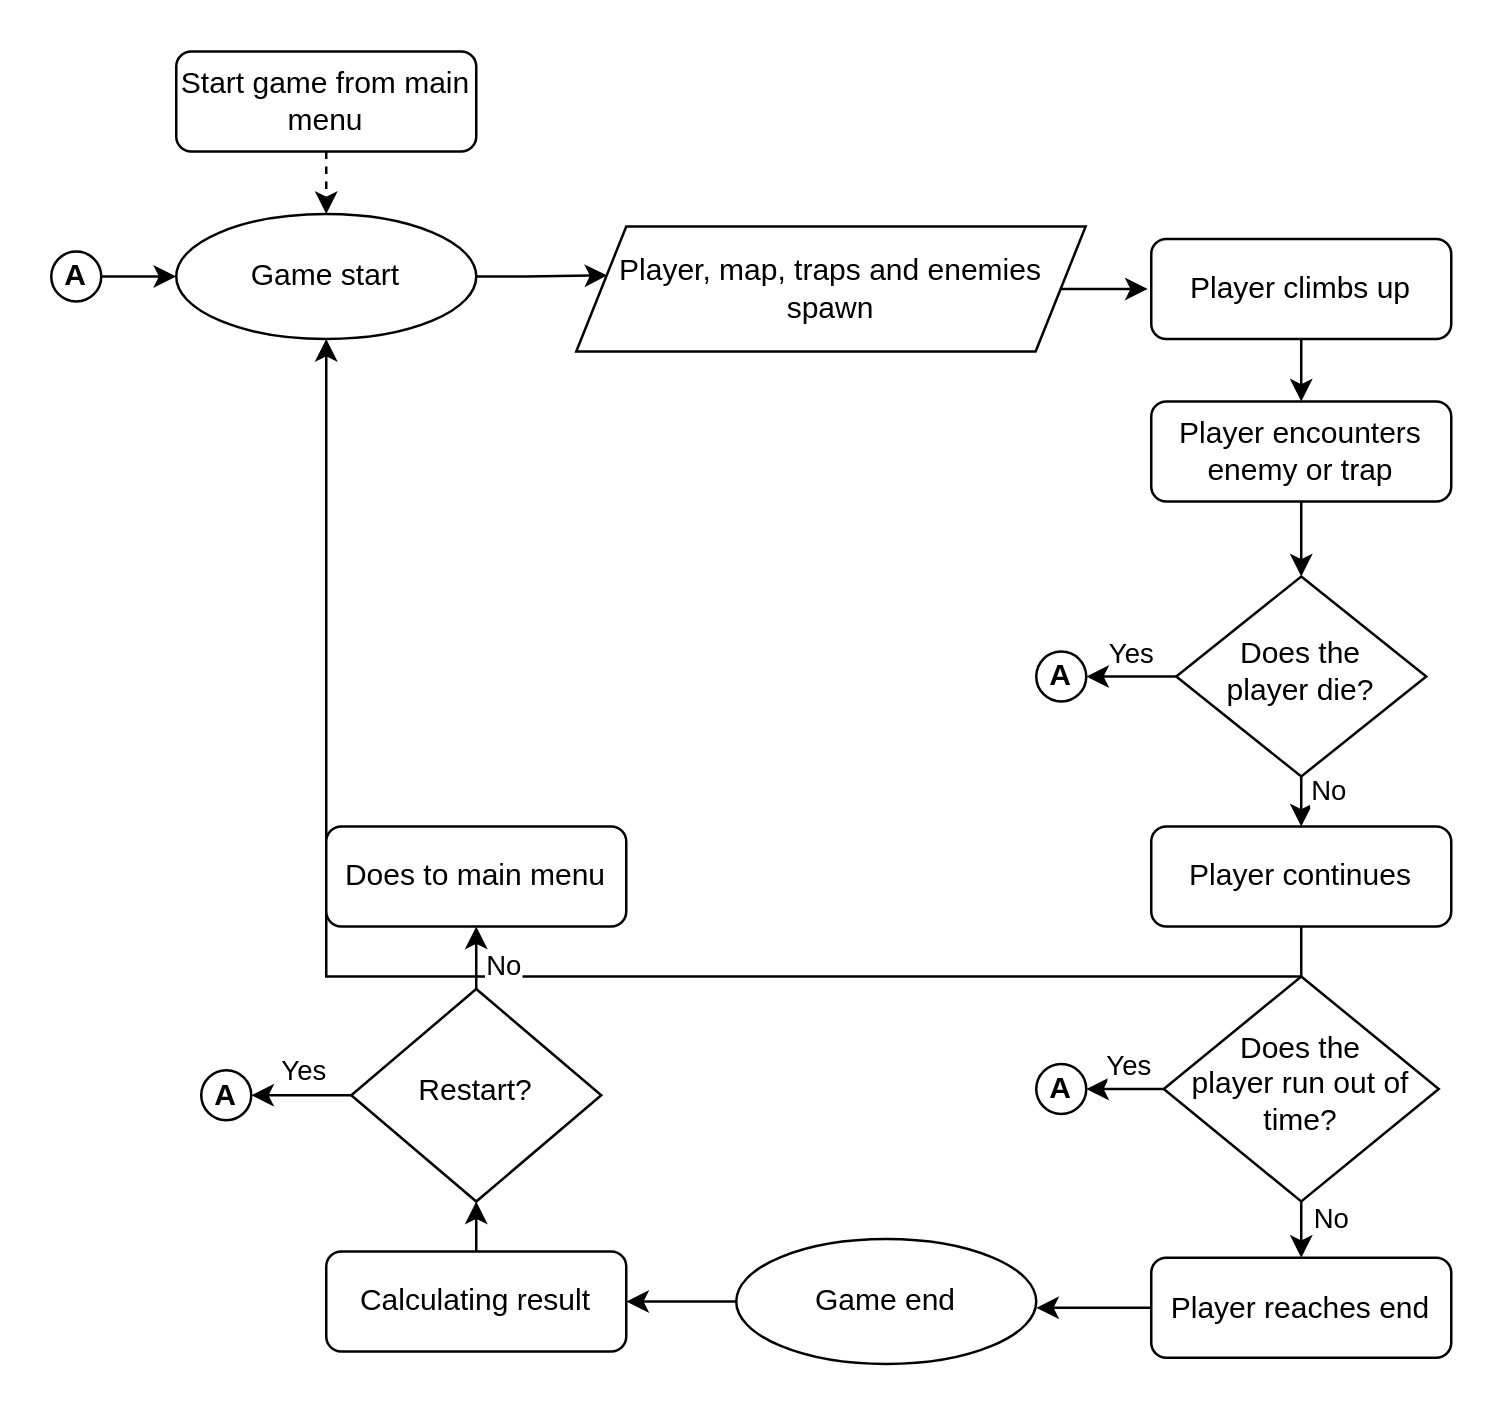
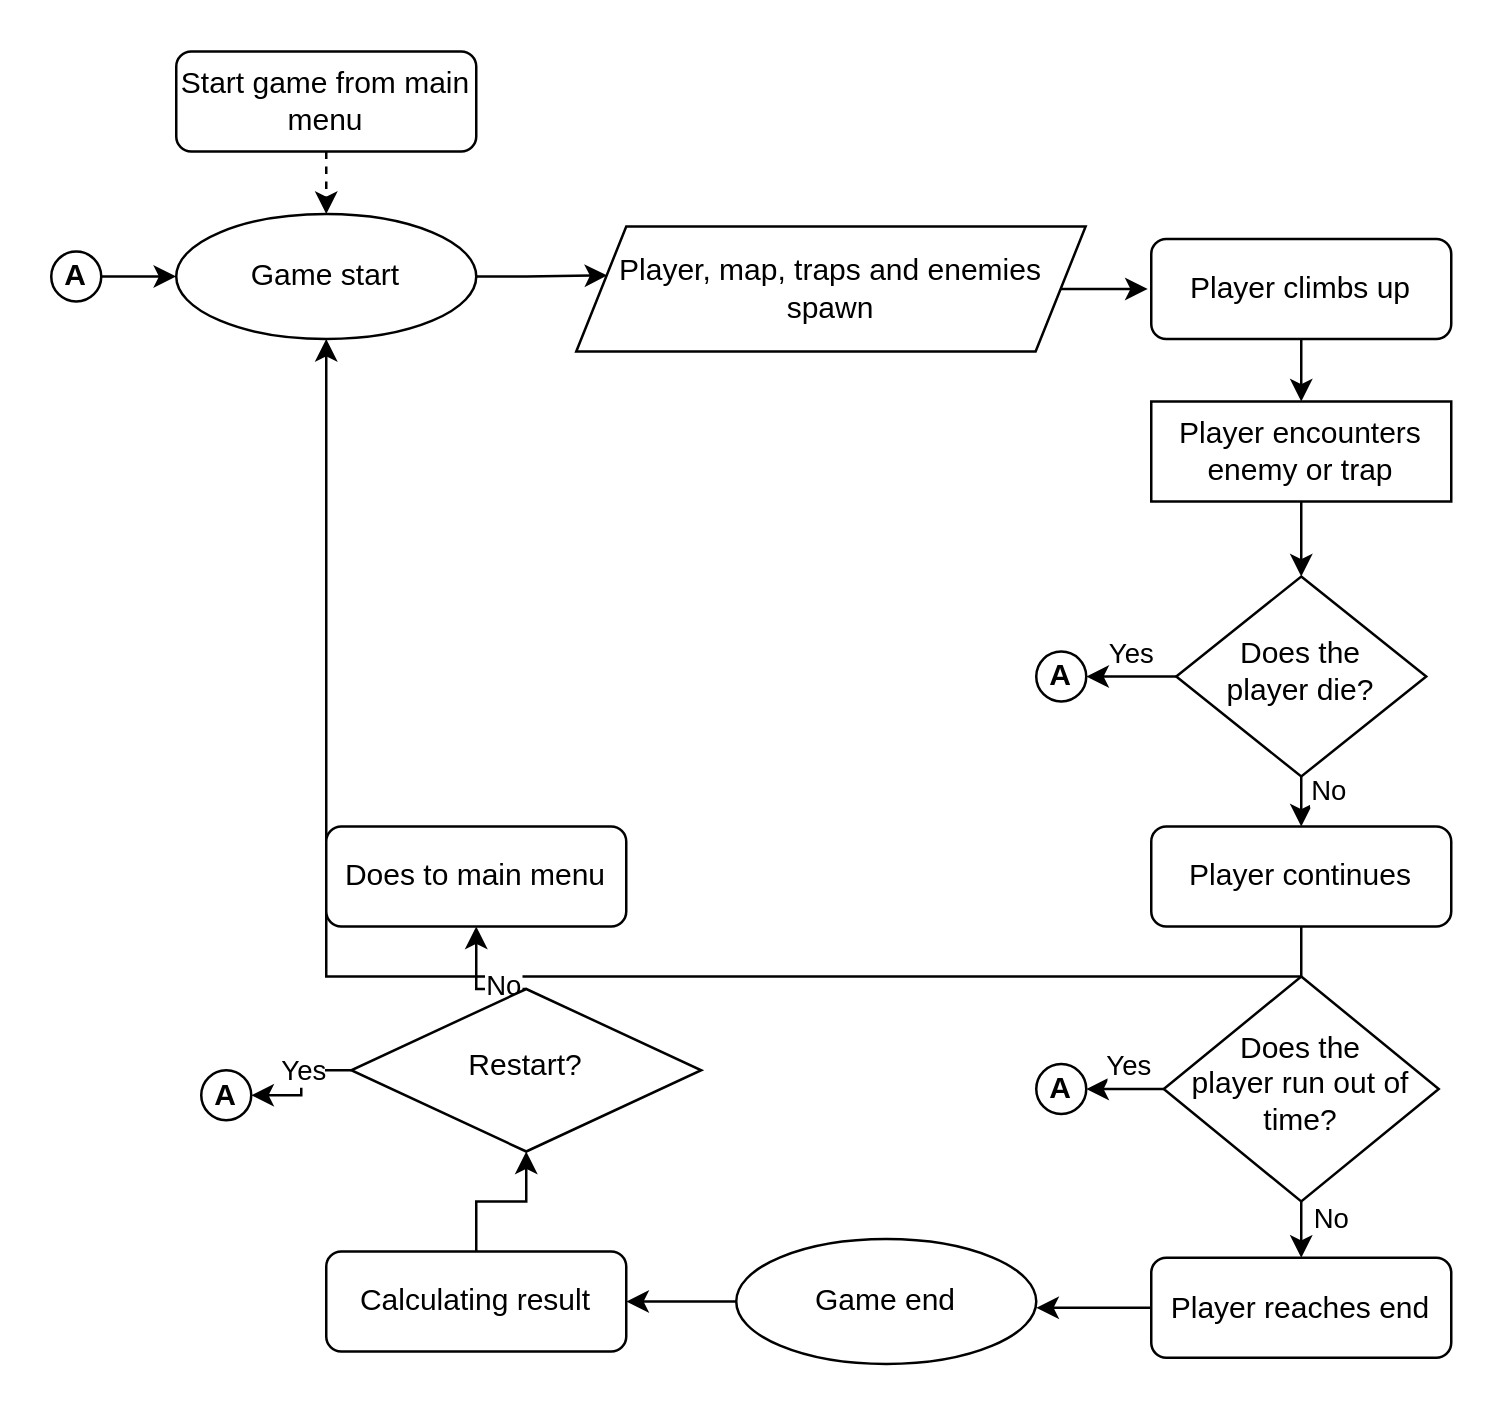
(1301, 451) -> (1301, 451)
(476, 1095) -> (526, 1070)
